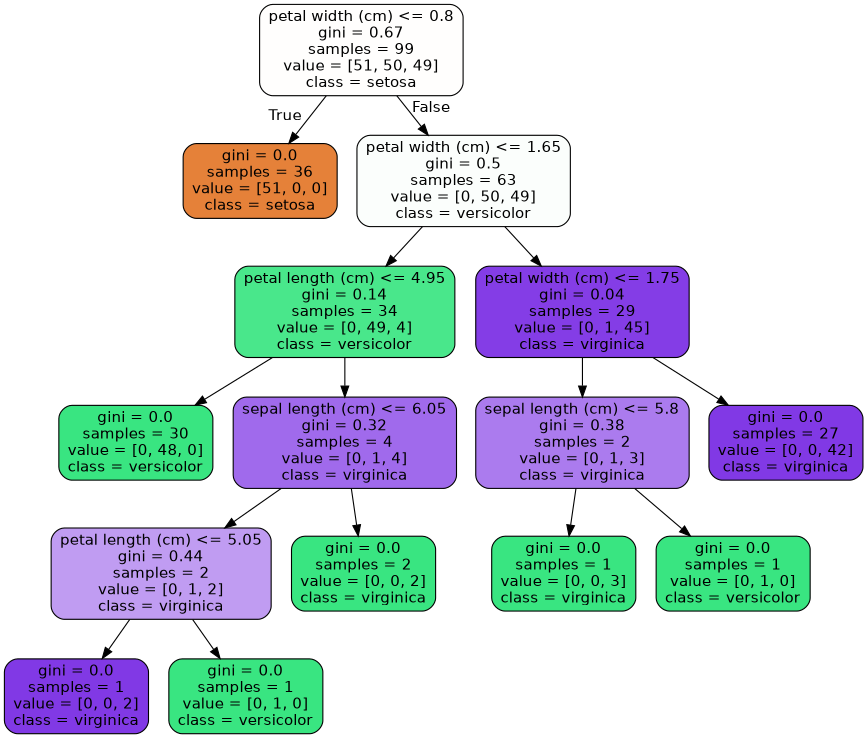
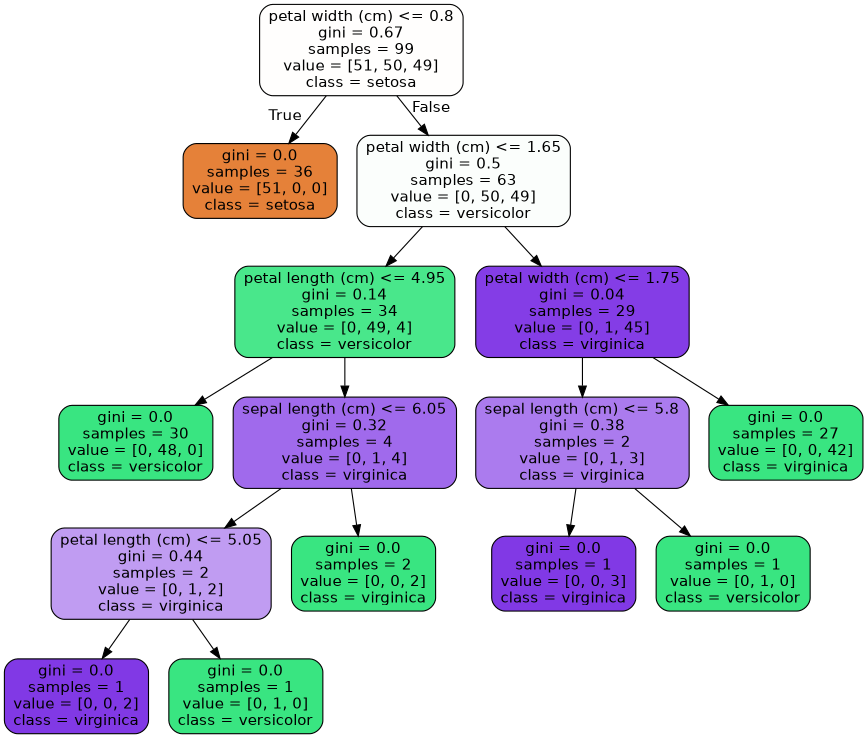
(786, 443) -> (786, 443)
(564, 574) -> (564, 574)
